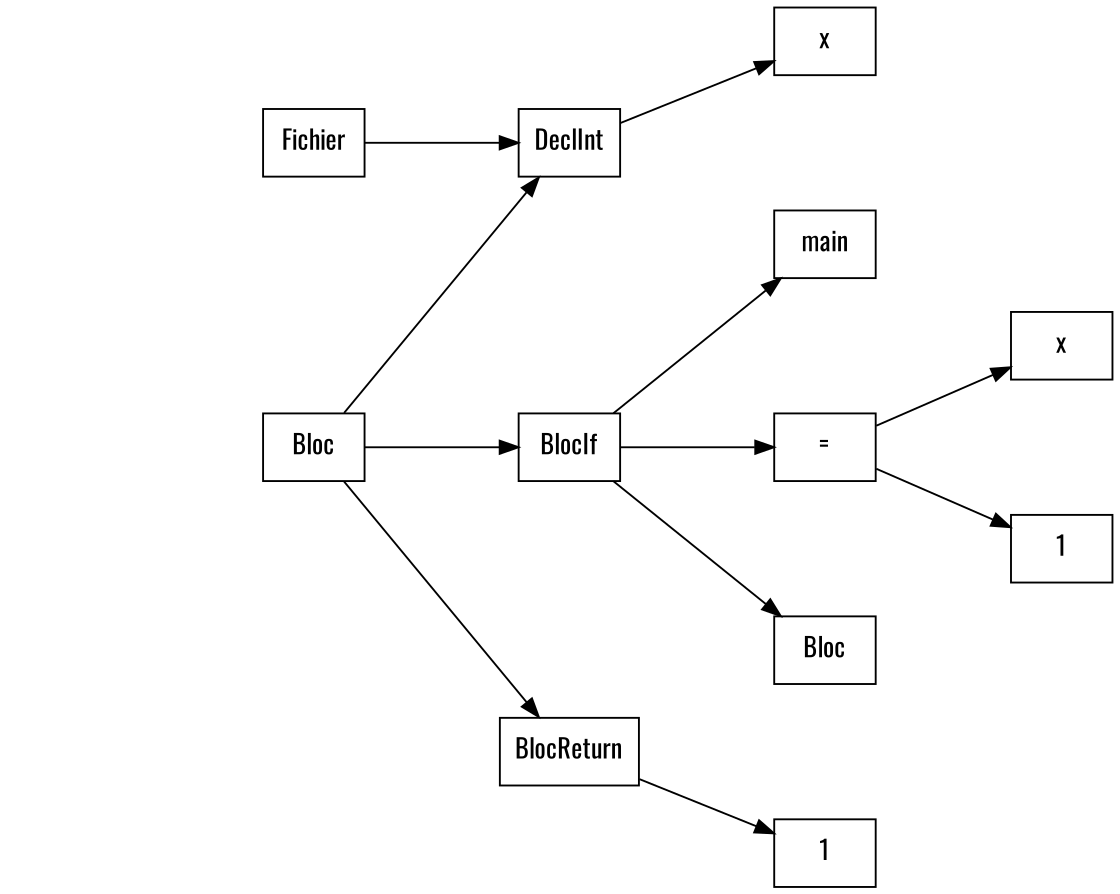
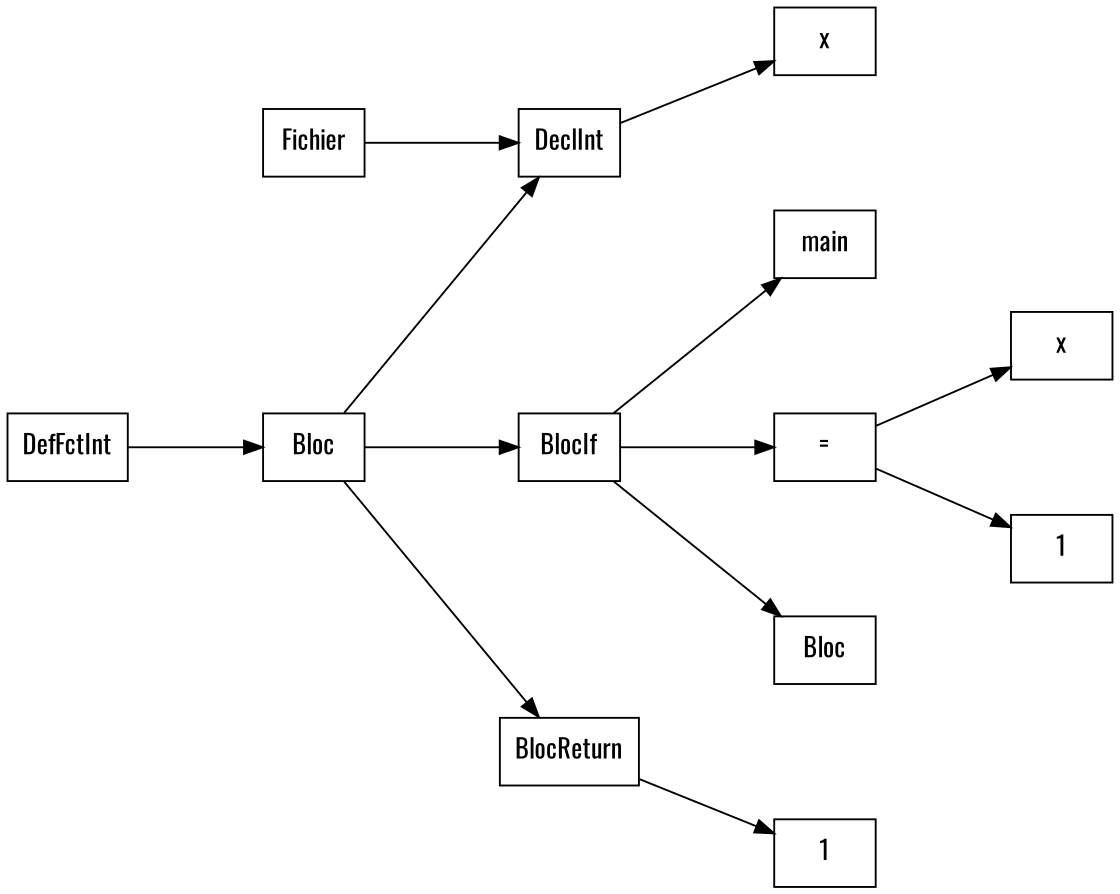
none -> (68, 447)
